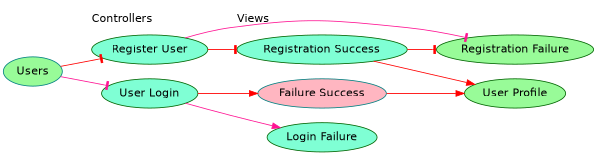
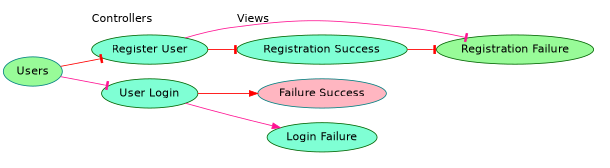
(515, 93) -> none
